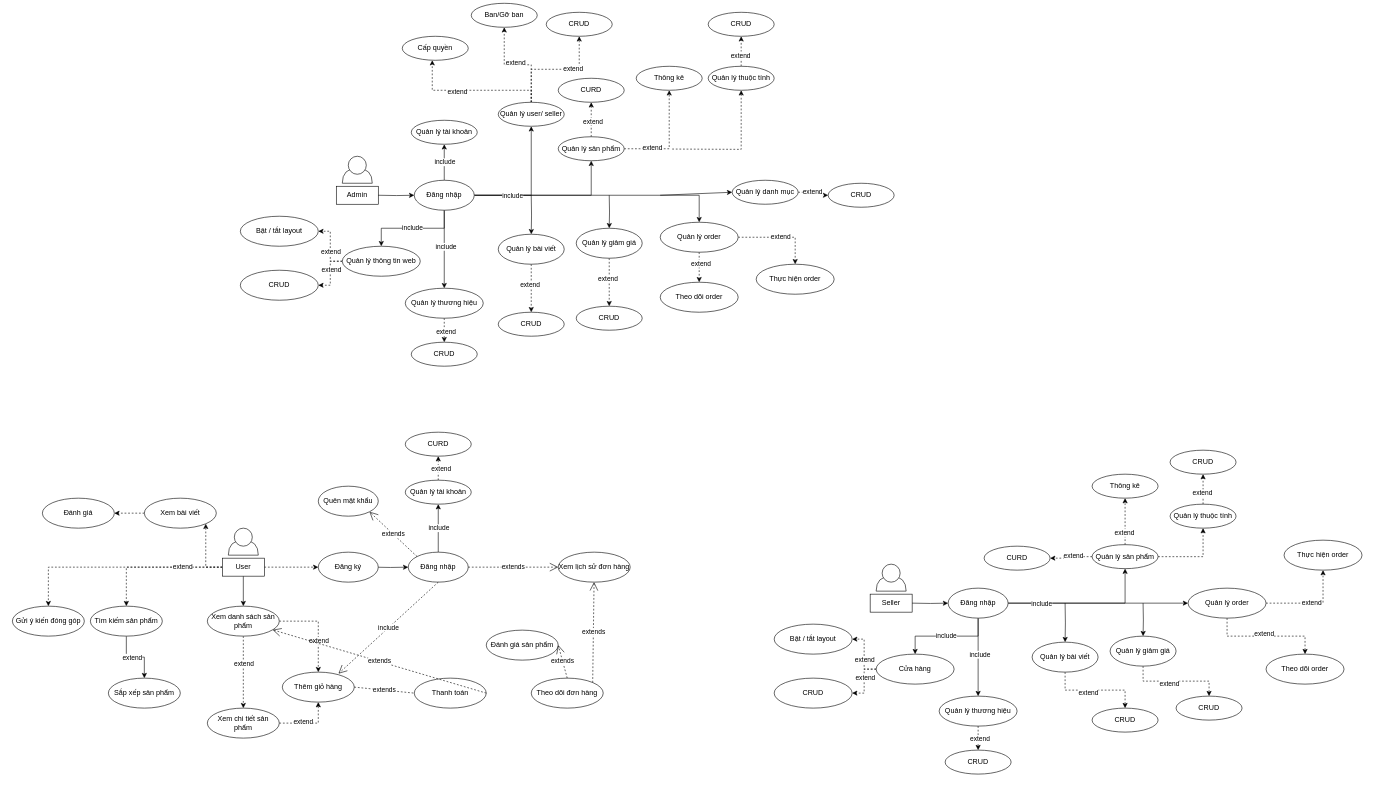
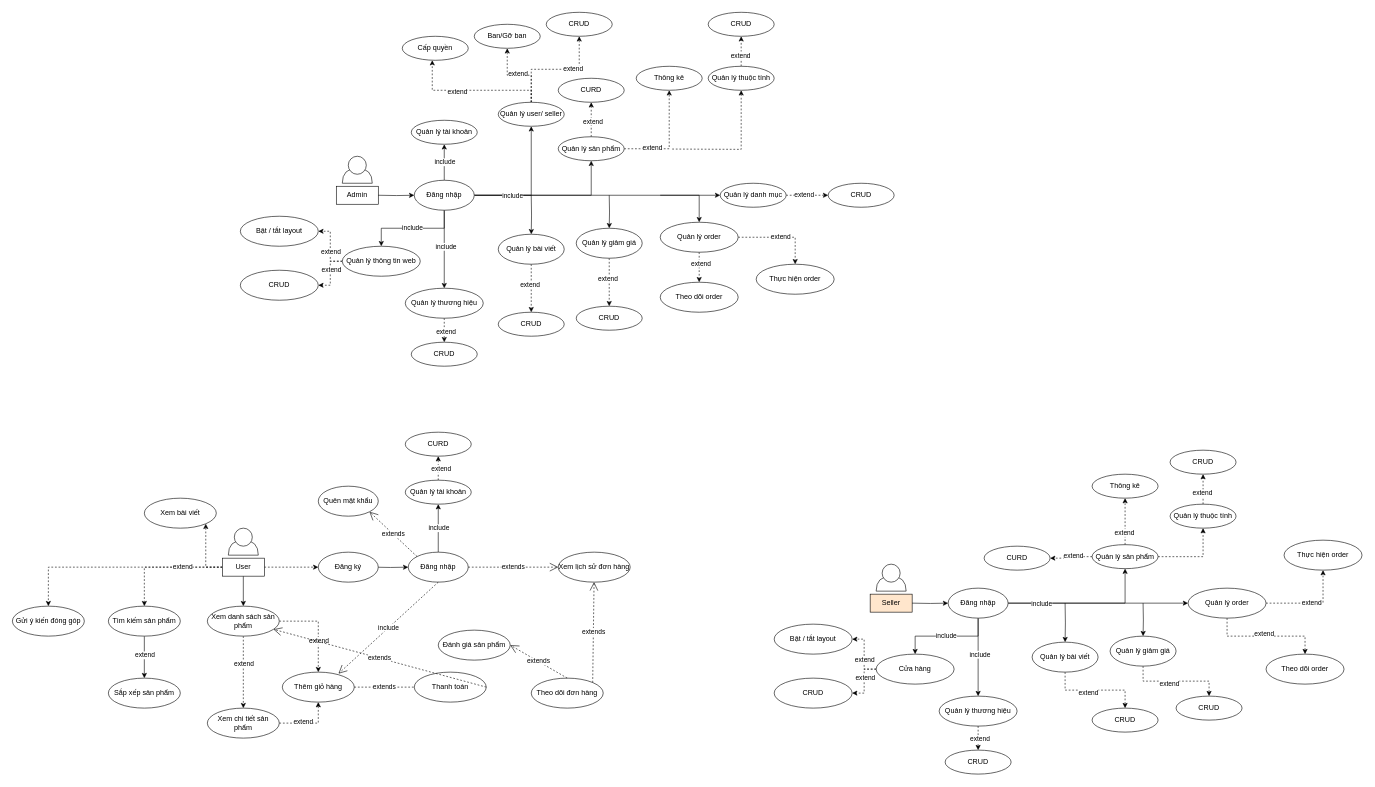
(504, 15) -> (507, 36)
(765, 192) -> (753, 195)
(78, 513) -> none
(119, 513) -> none
(891, 603) -> (891, 603)
(126, 621) -> (144, 621)
(522, 645) -> (474, 645)
(450, 693) -> (450, 687)
